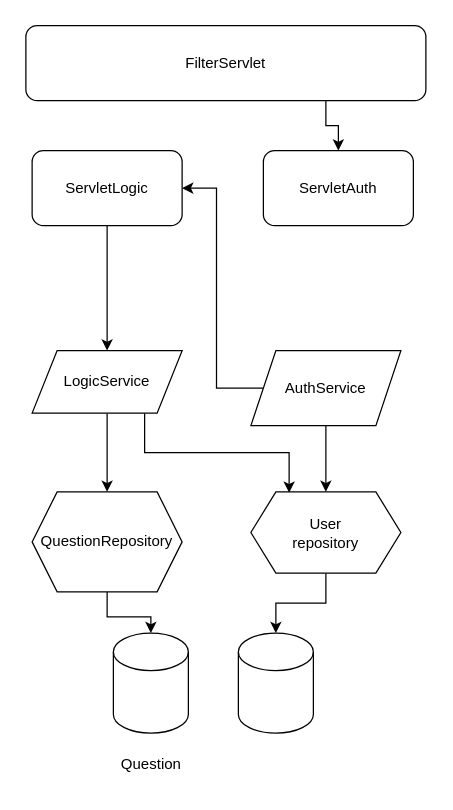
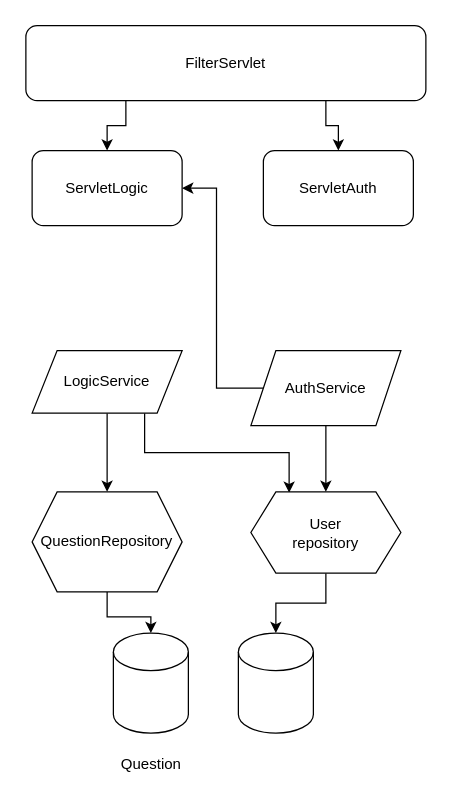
none -> (120, 126)
(107, 284) -> none
